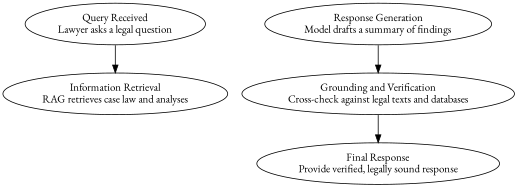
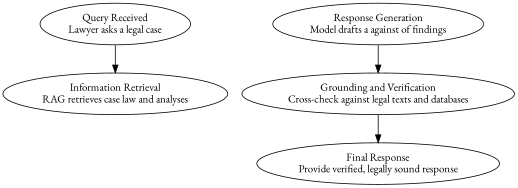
(115, 24) -> (115, 24)
(378, 24) -> (378, 24)
